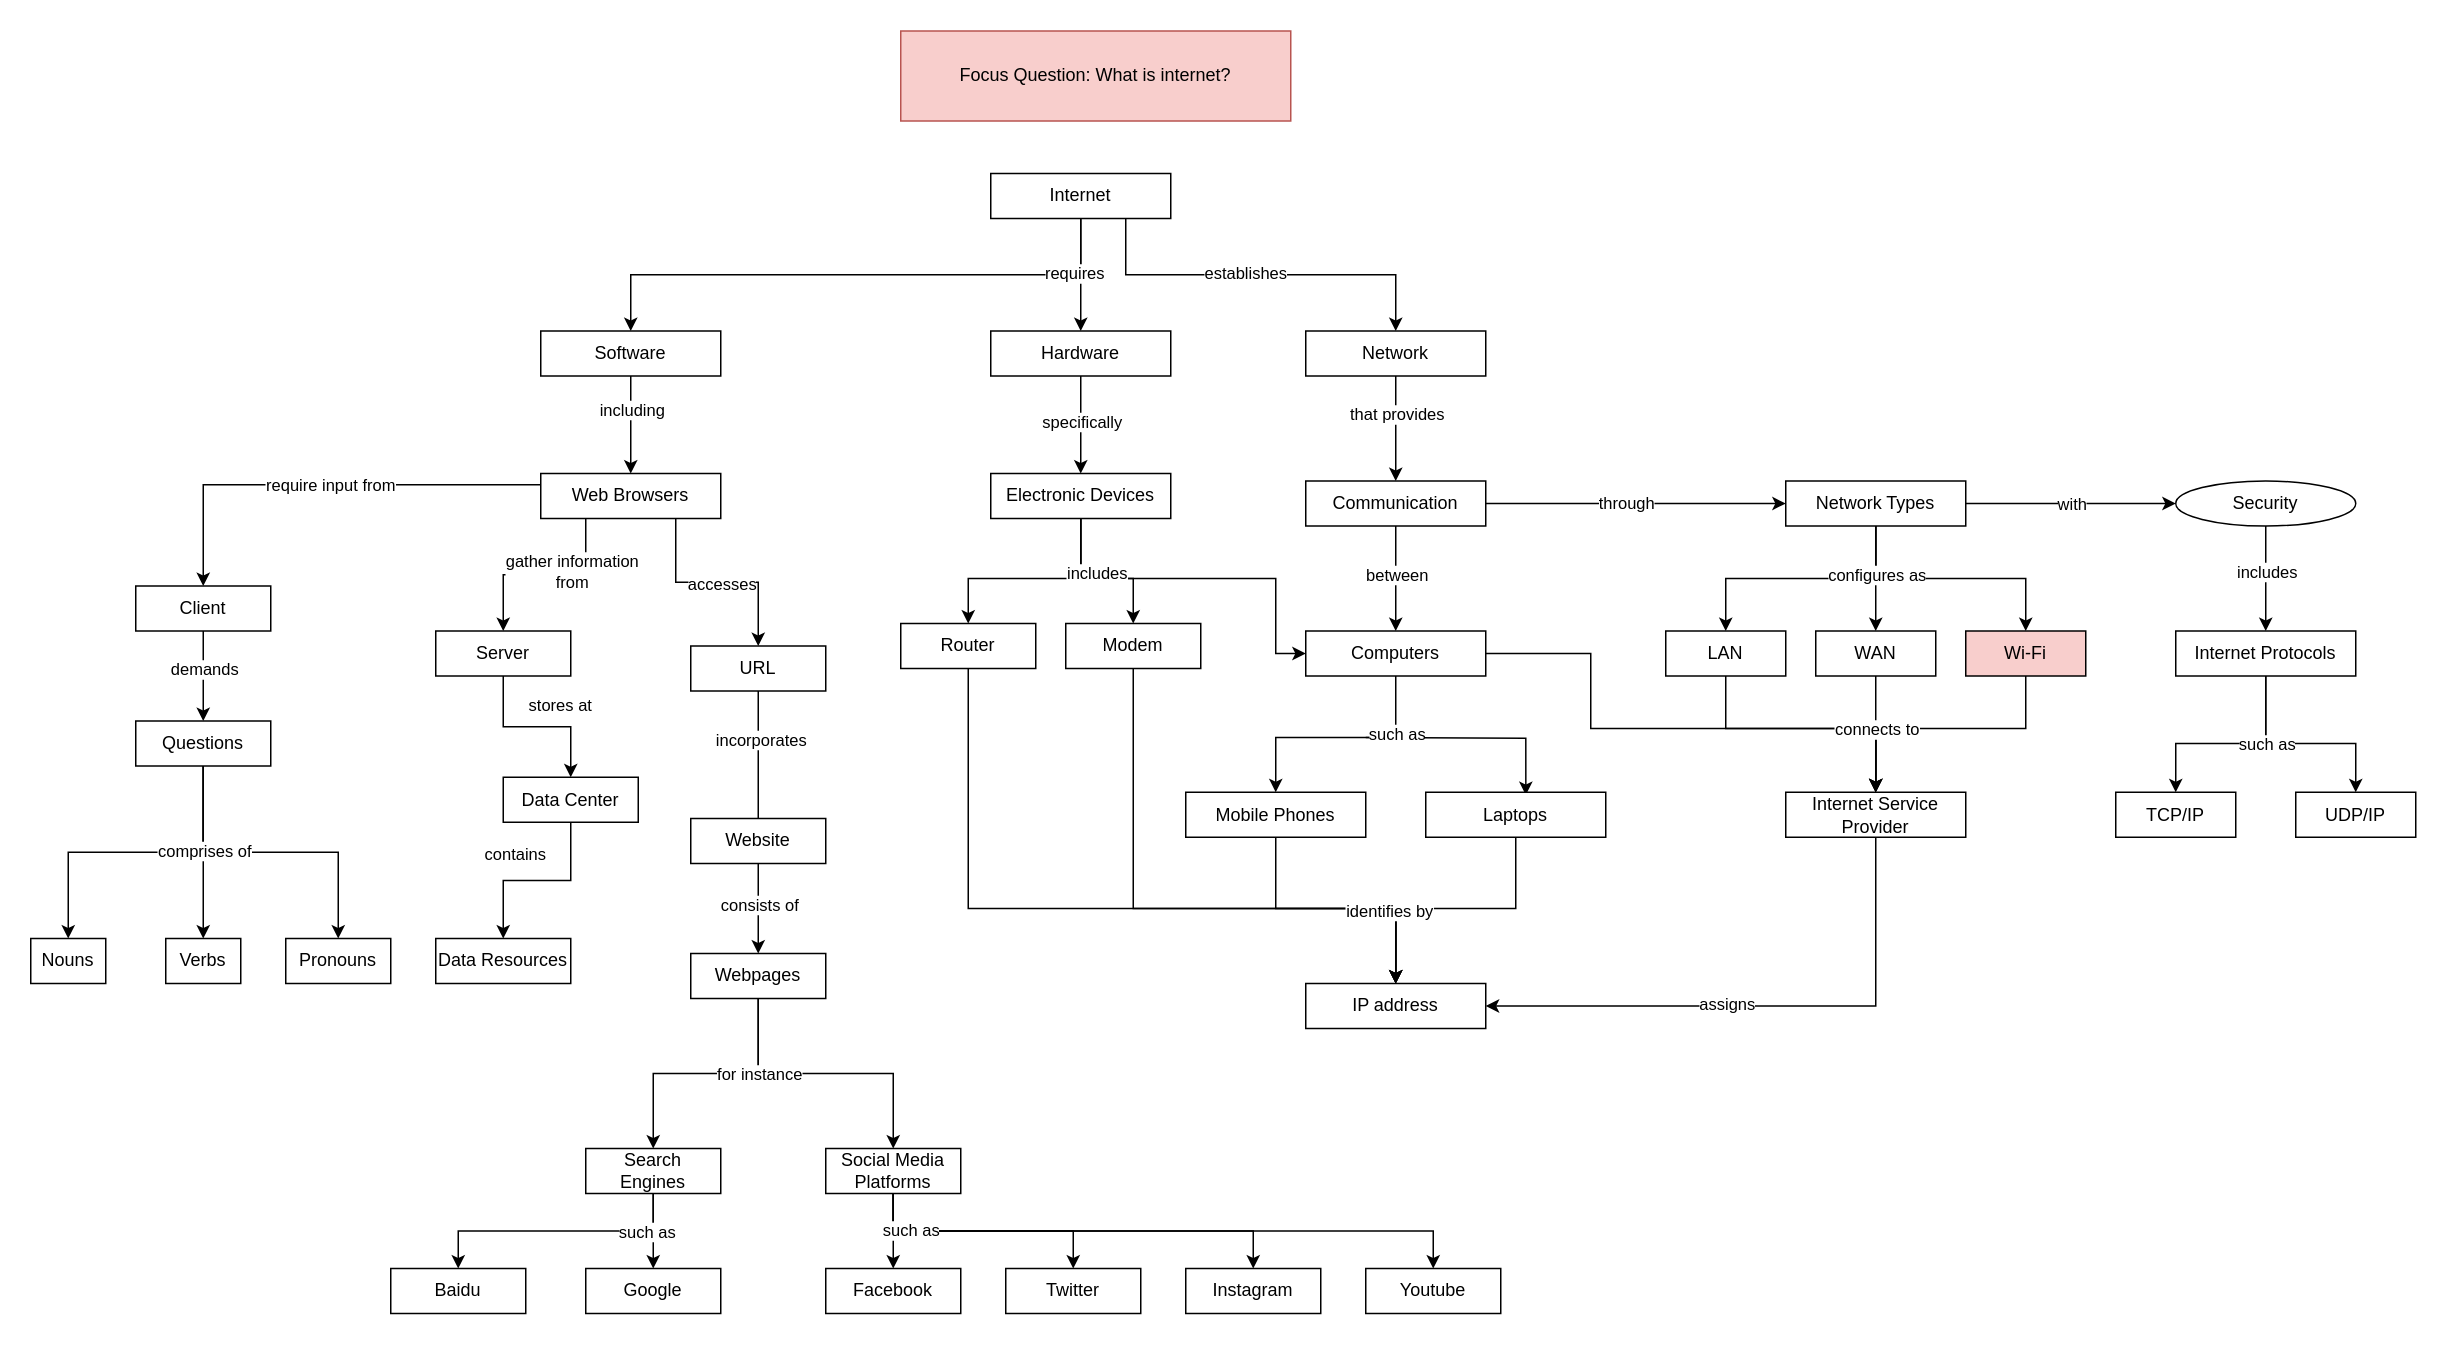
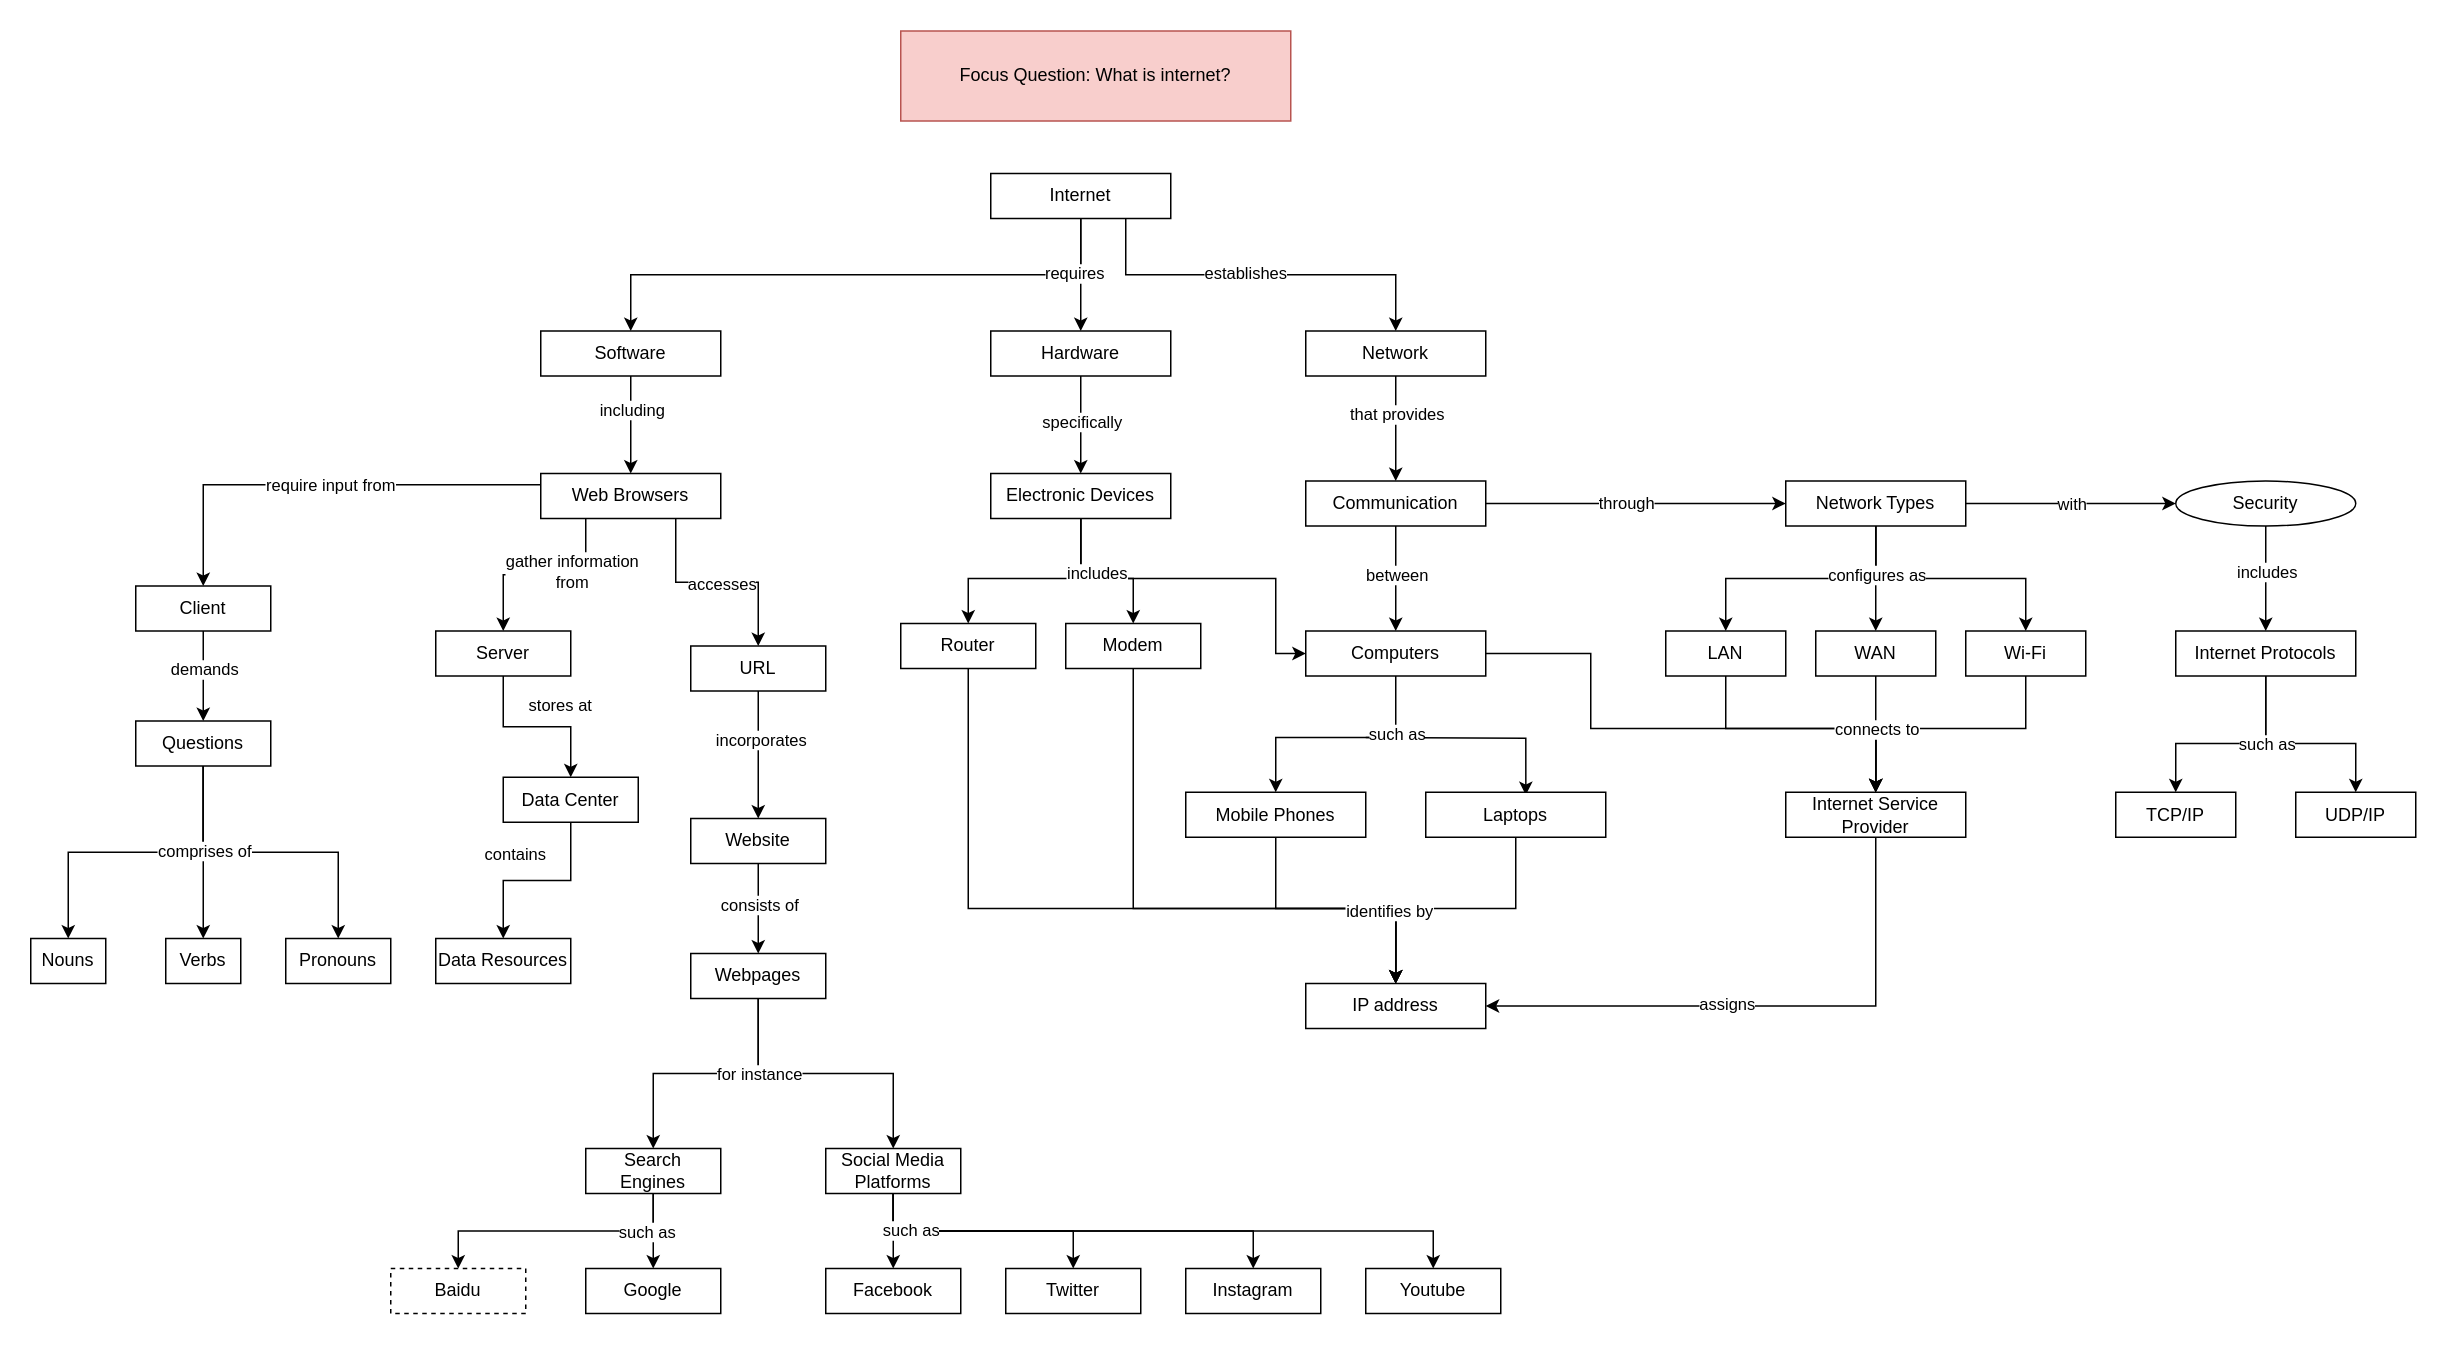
(2026, 653) -> (2026, 653)
(758, 811) -> (758, 807)
(458, 1291) -> (458, 1291)
